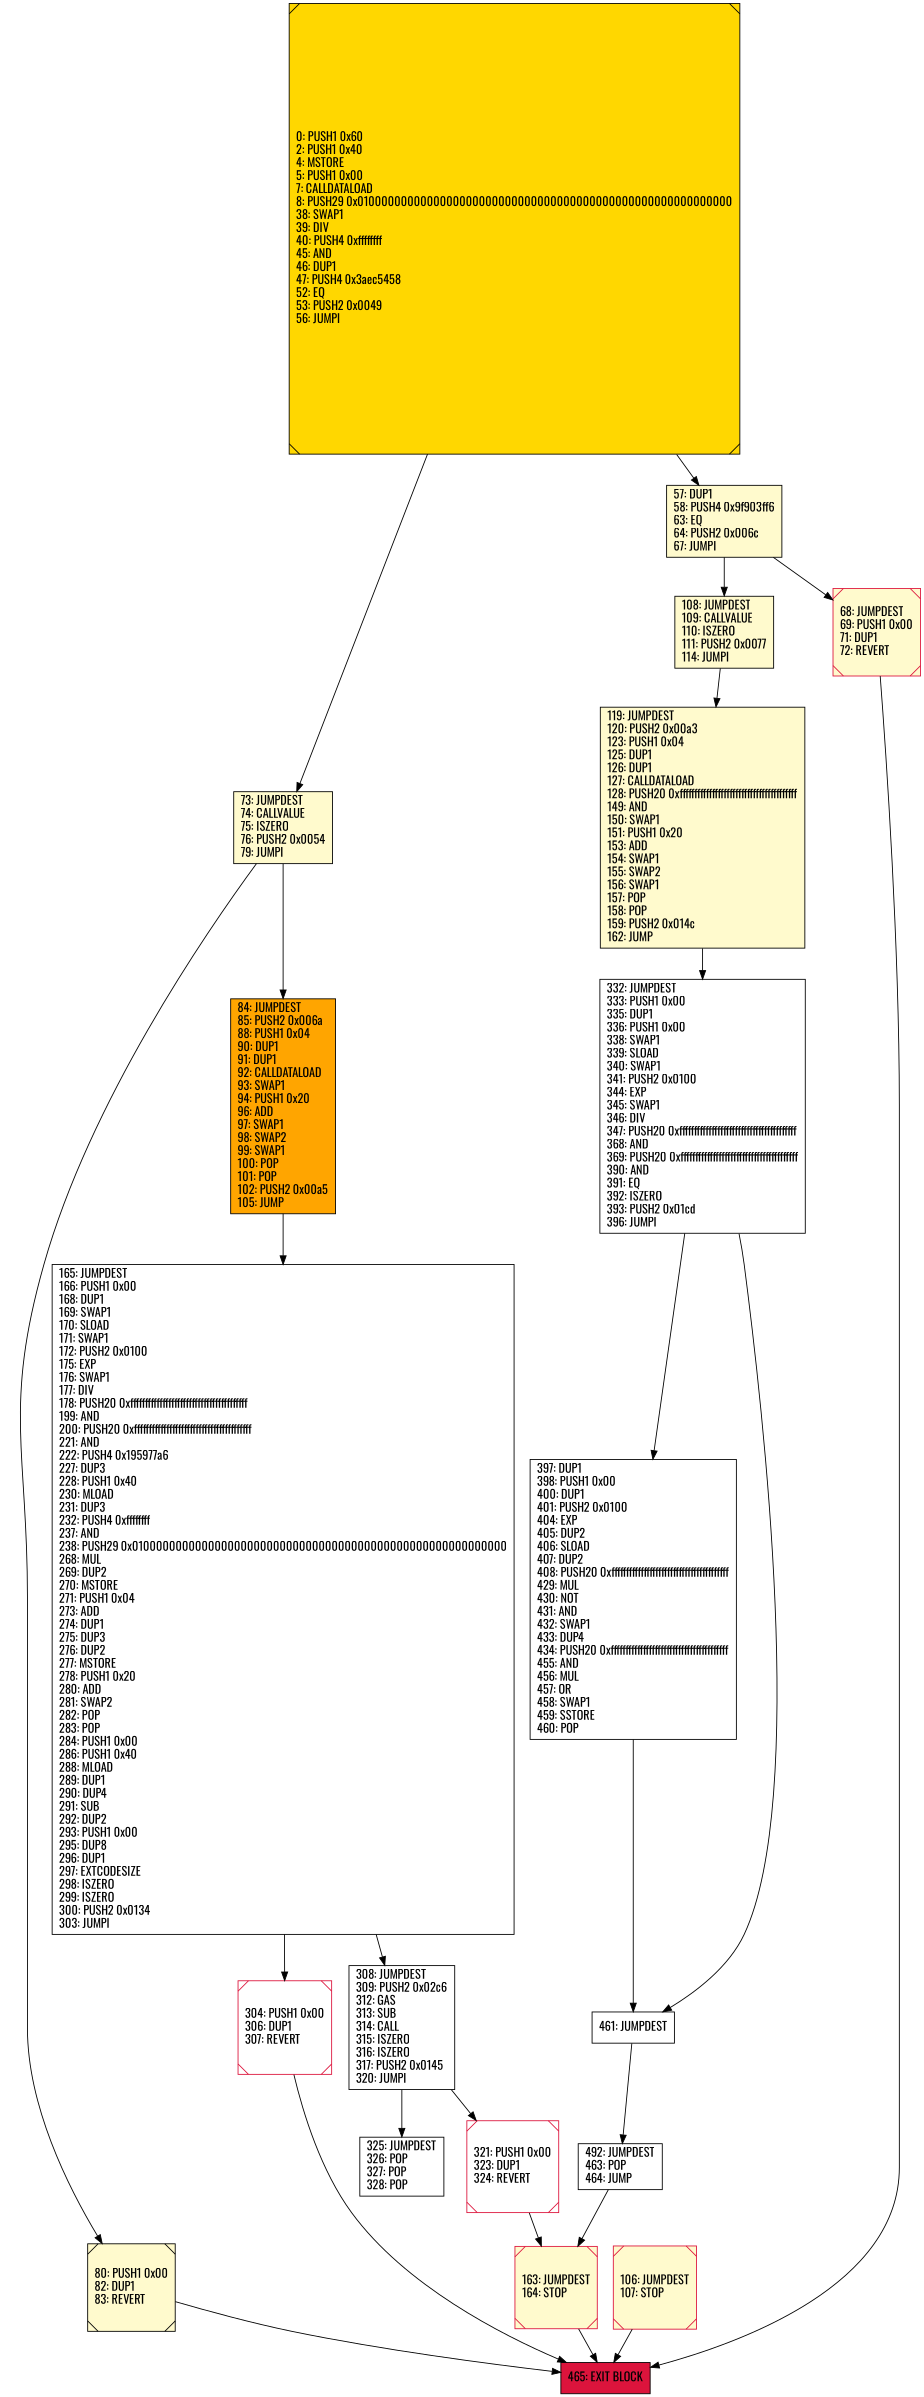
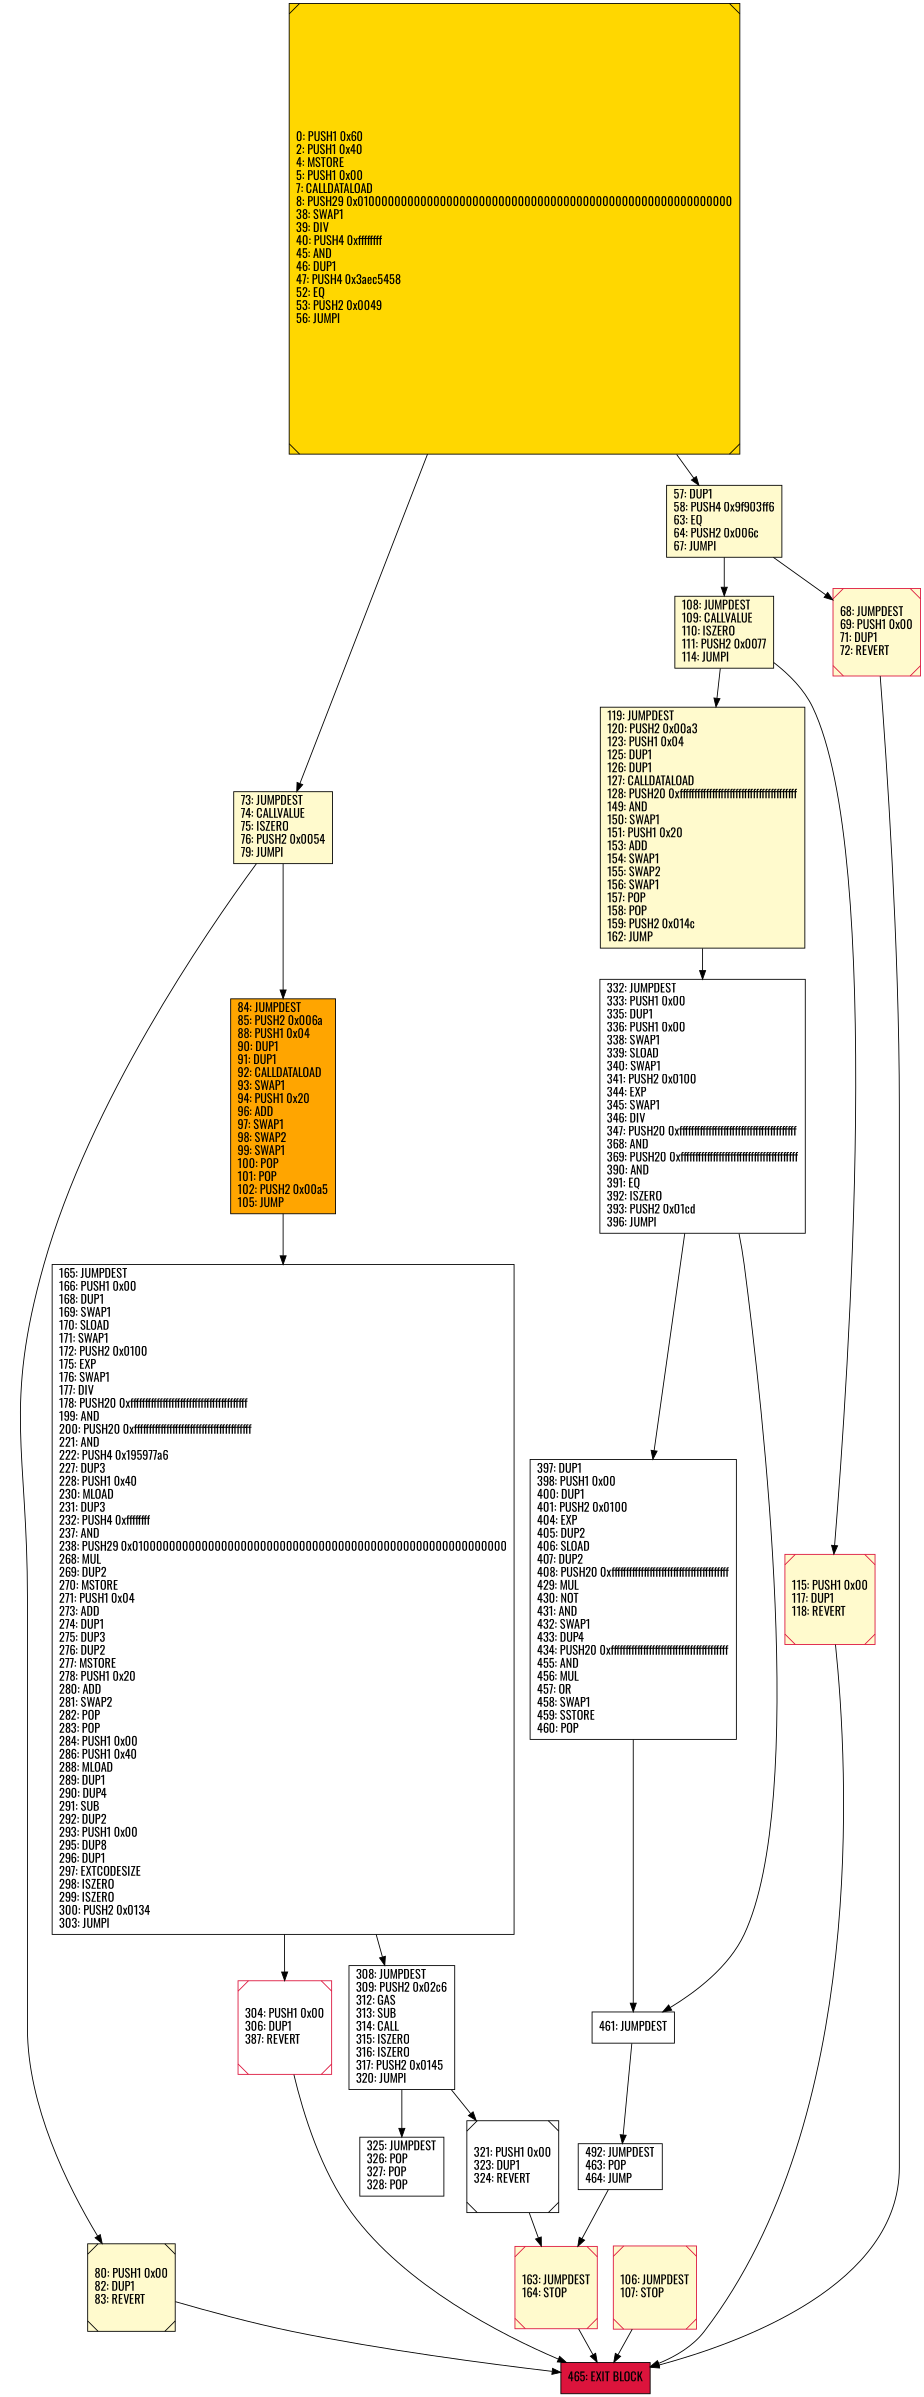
none -> (830, 1599)
(285, 2028) -> (285, 2028)
(513, 2167) -> (513, 2167)
